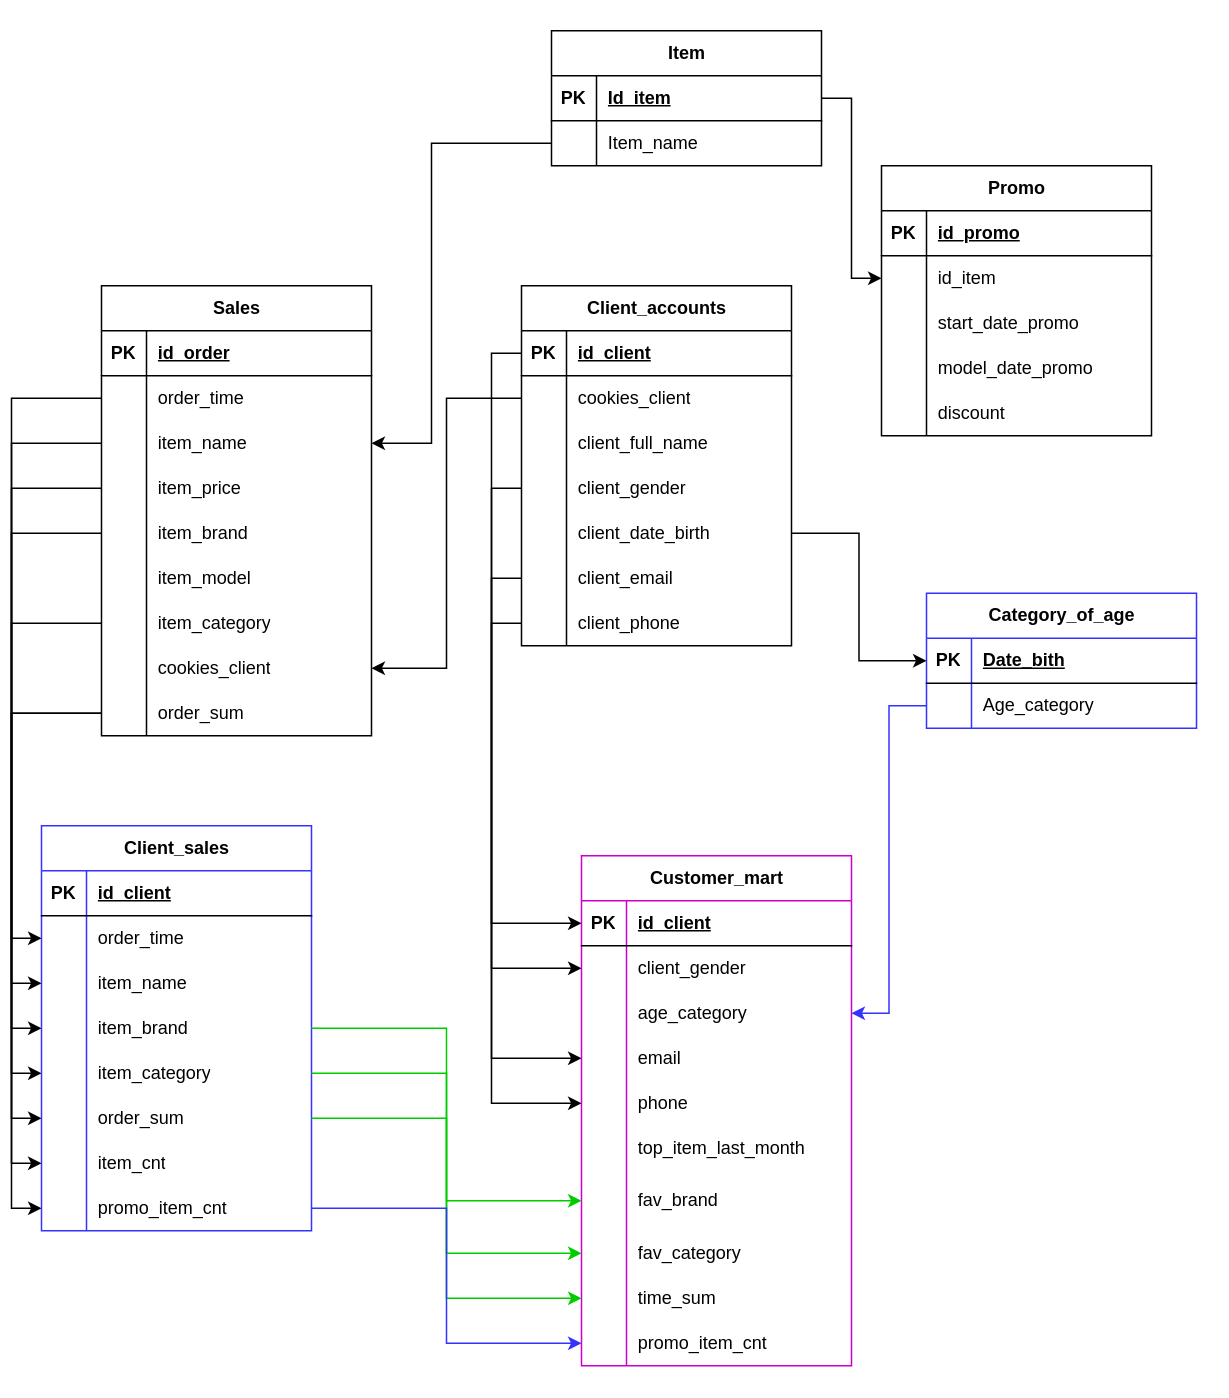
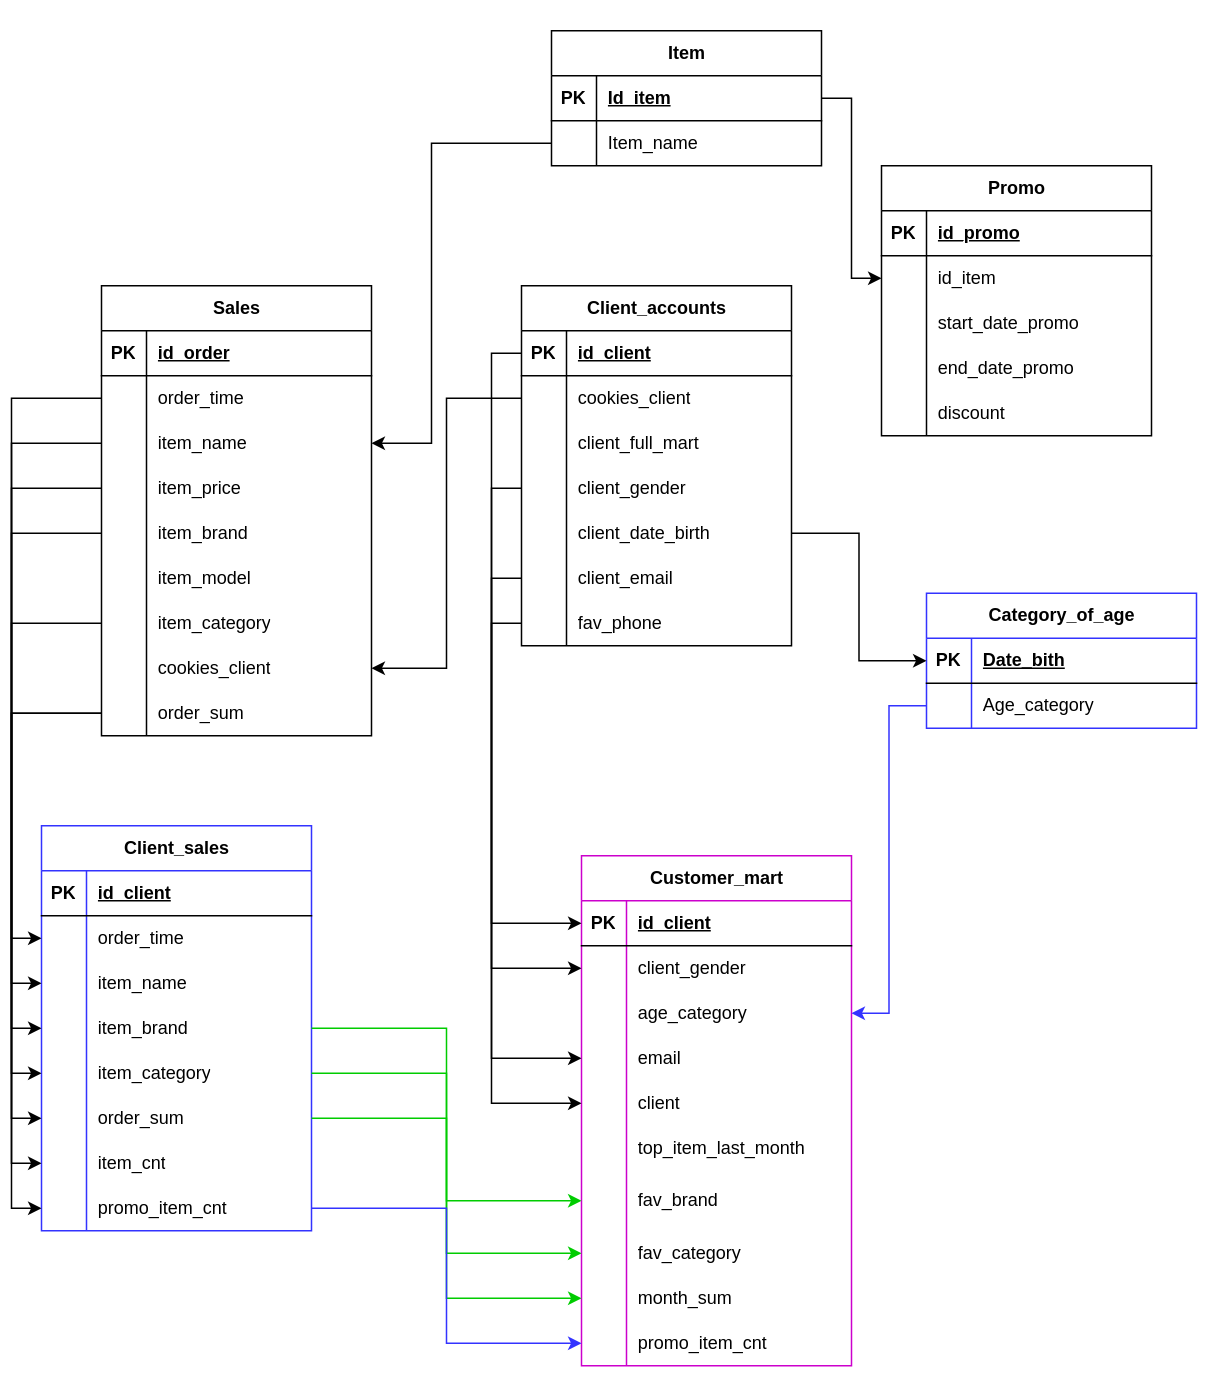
(1017, 368) -> (1009, 368)
(650, 443) -> (650, 443)
(634, 623) -> (624, 623)
(663, 1103) -> (664, 1103)
(676, 1298) -> (684, 1298)
